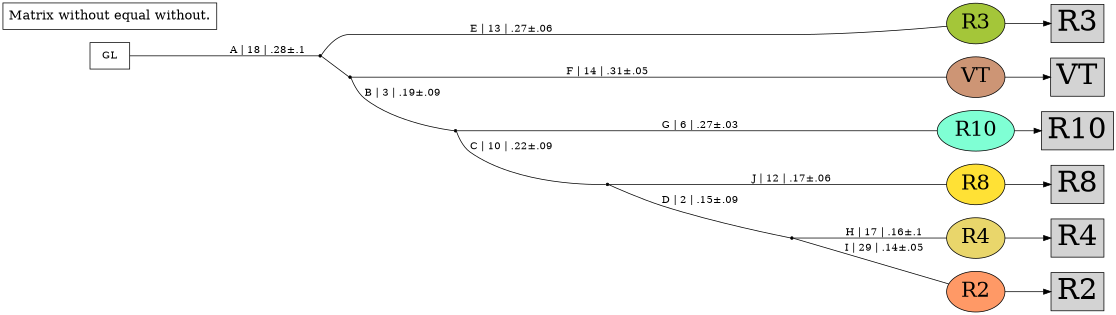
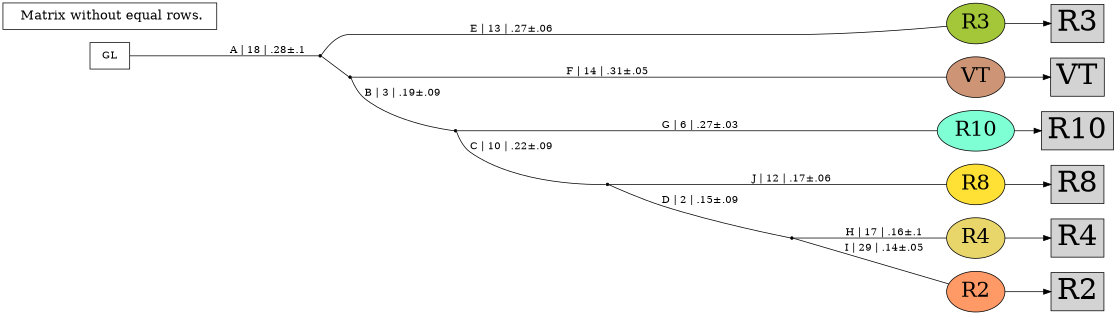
(110, 16) -> (110, 16)
